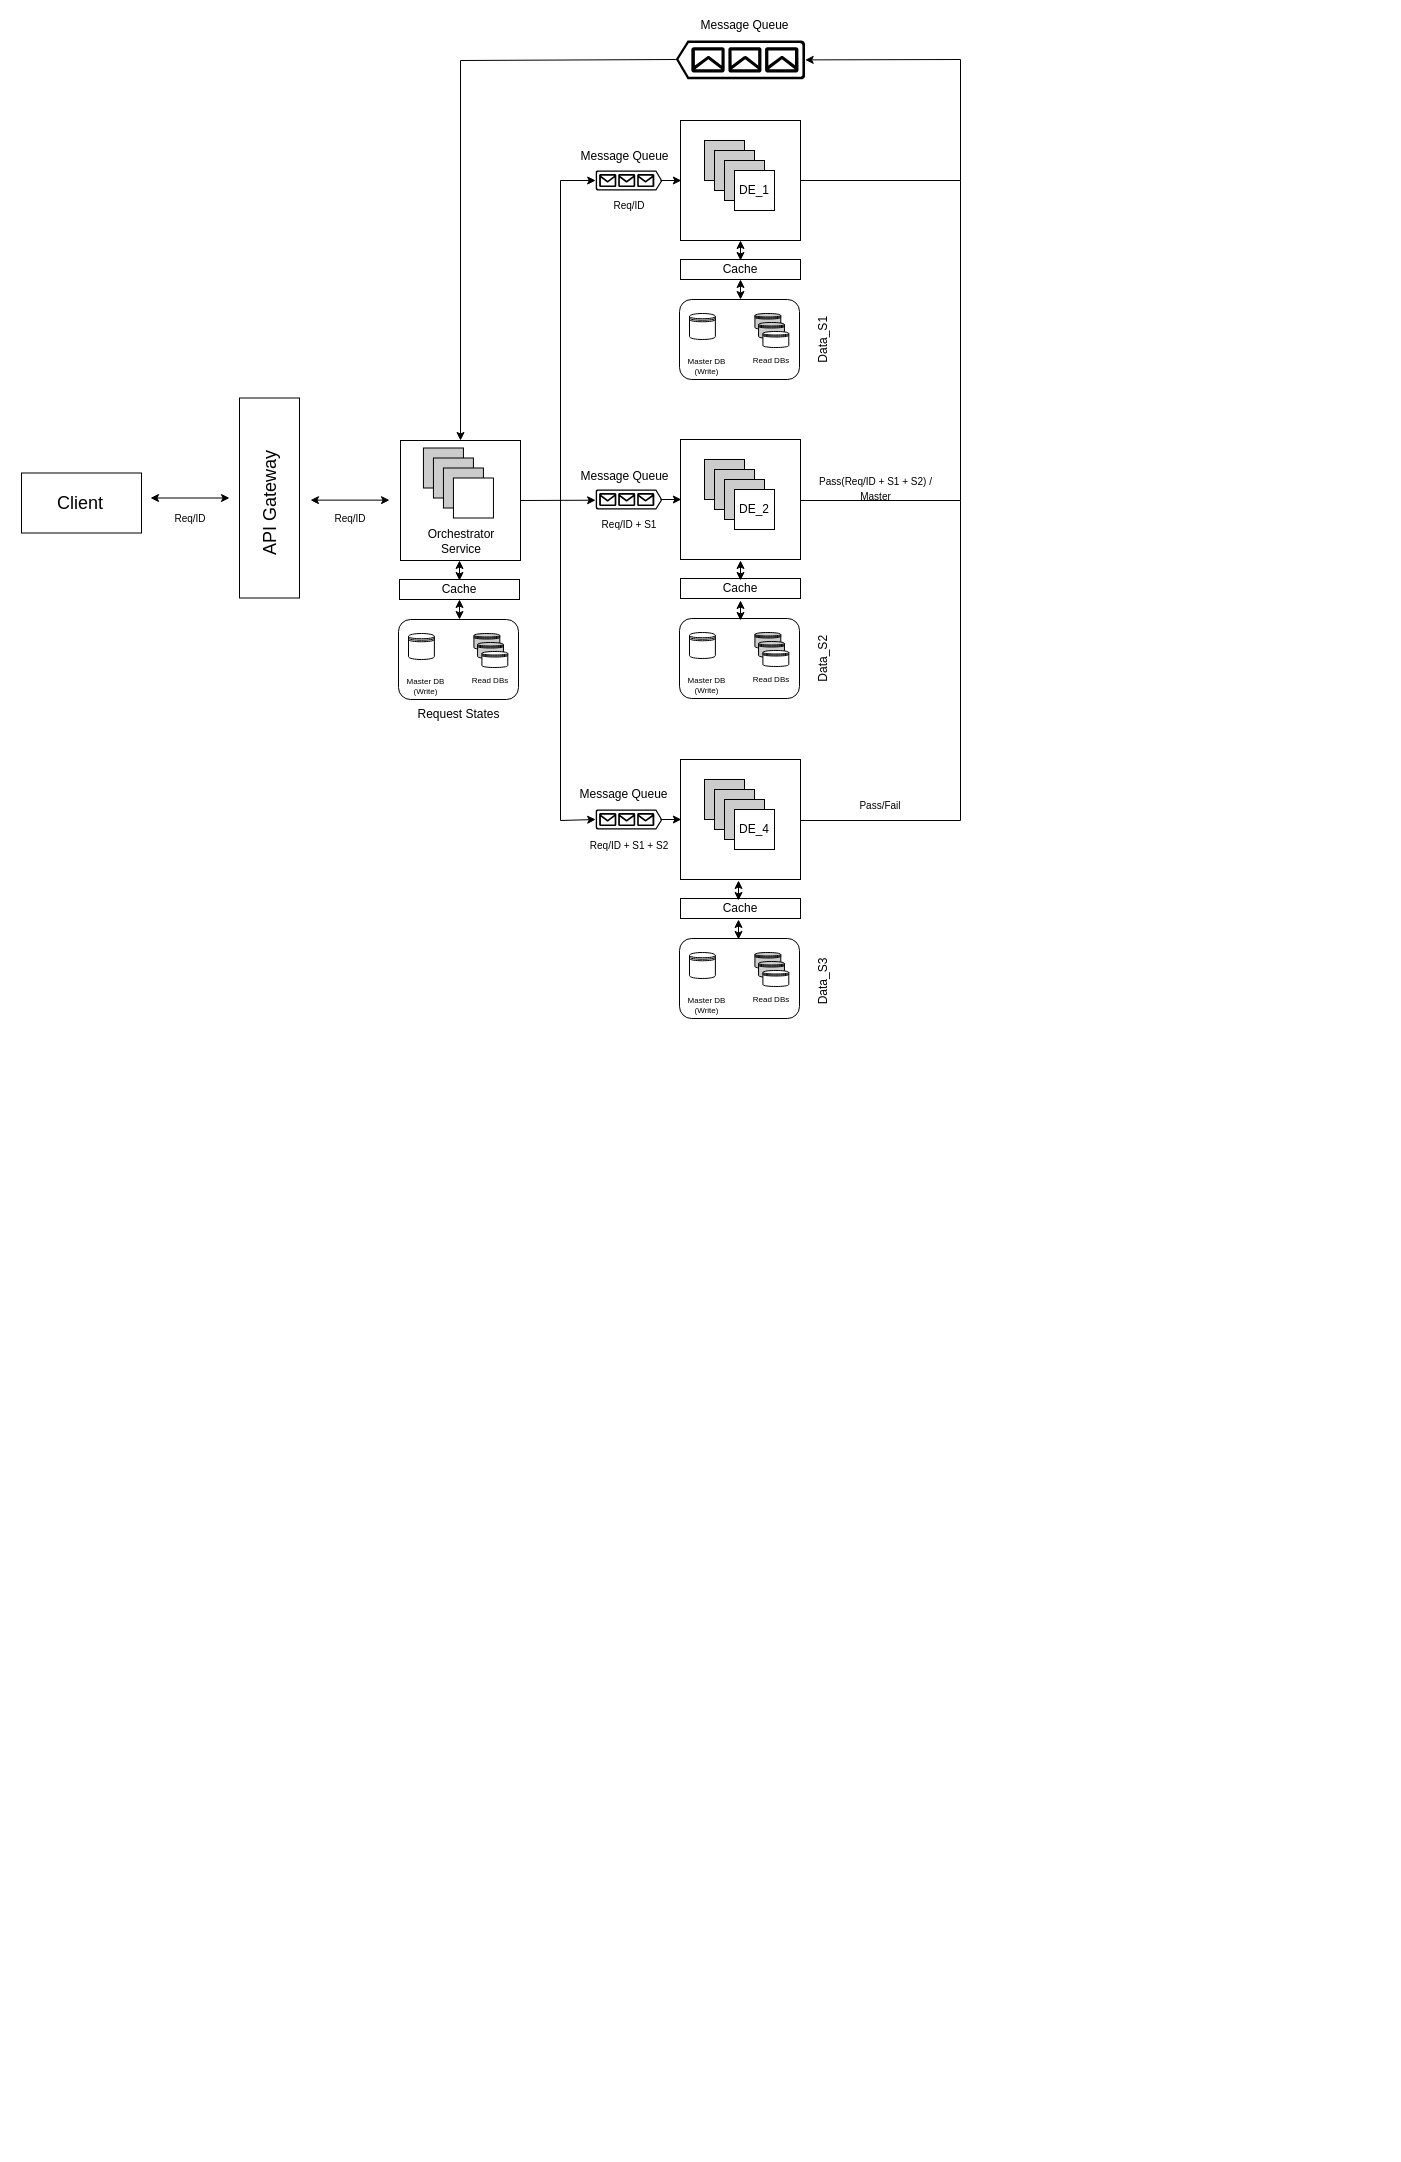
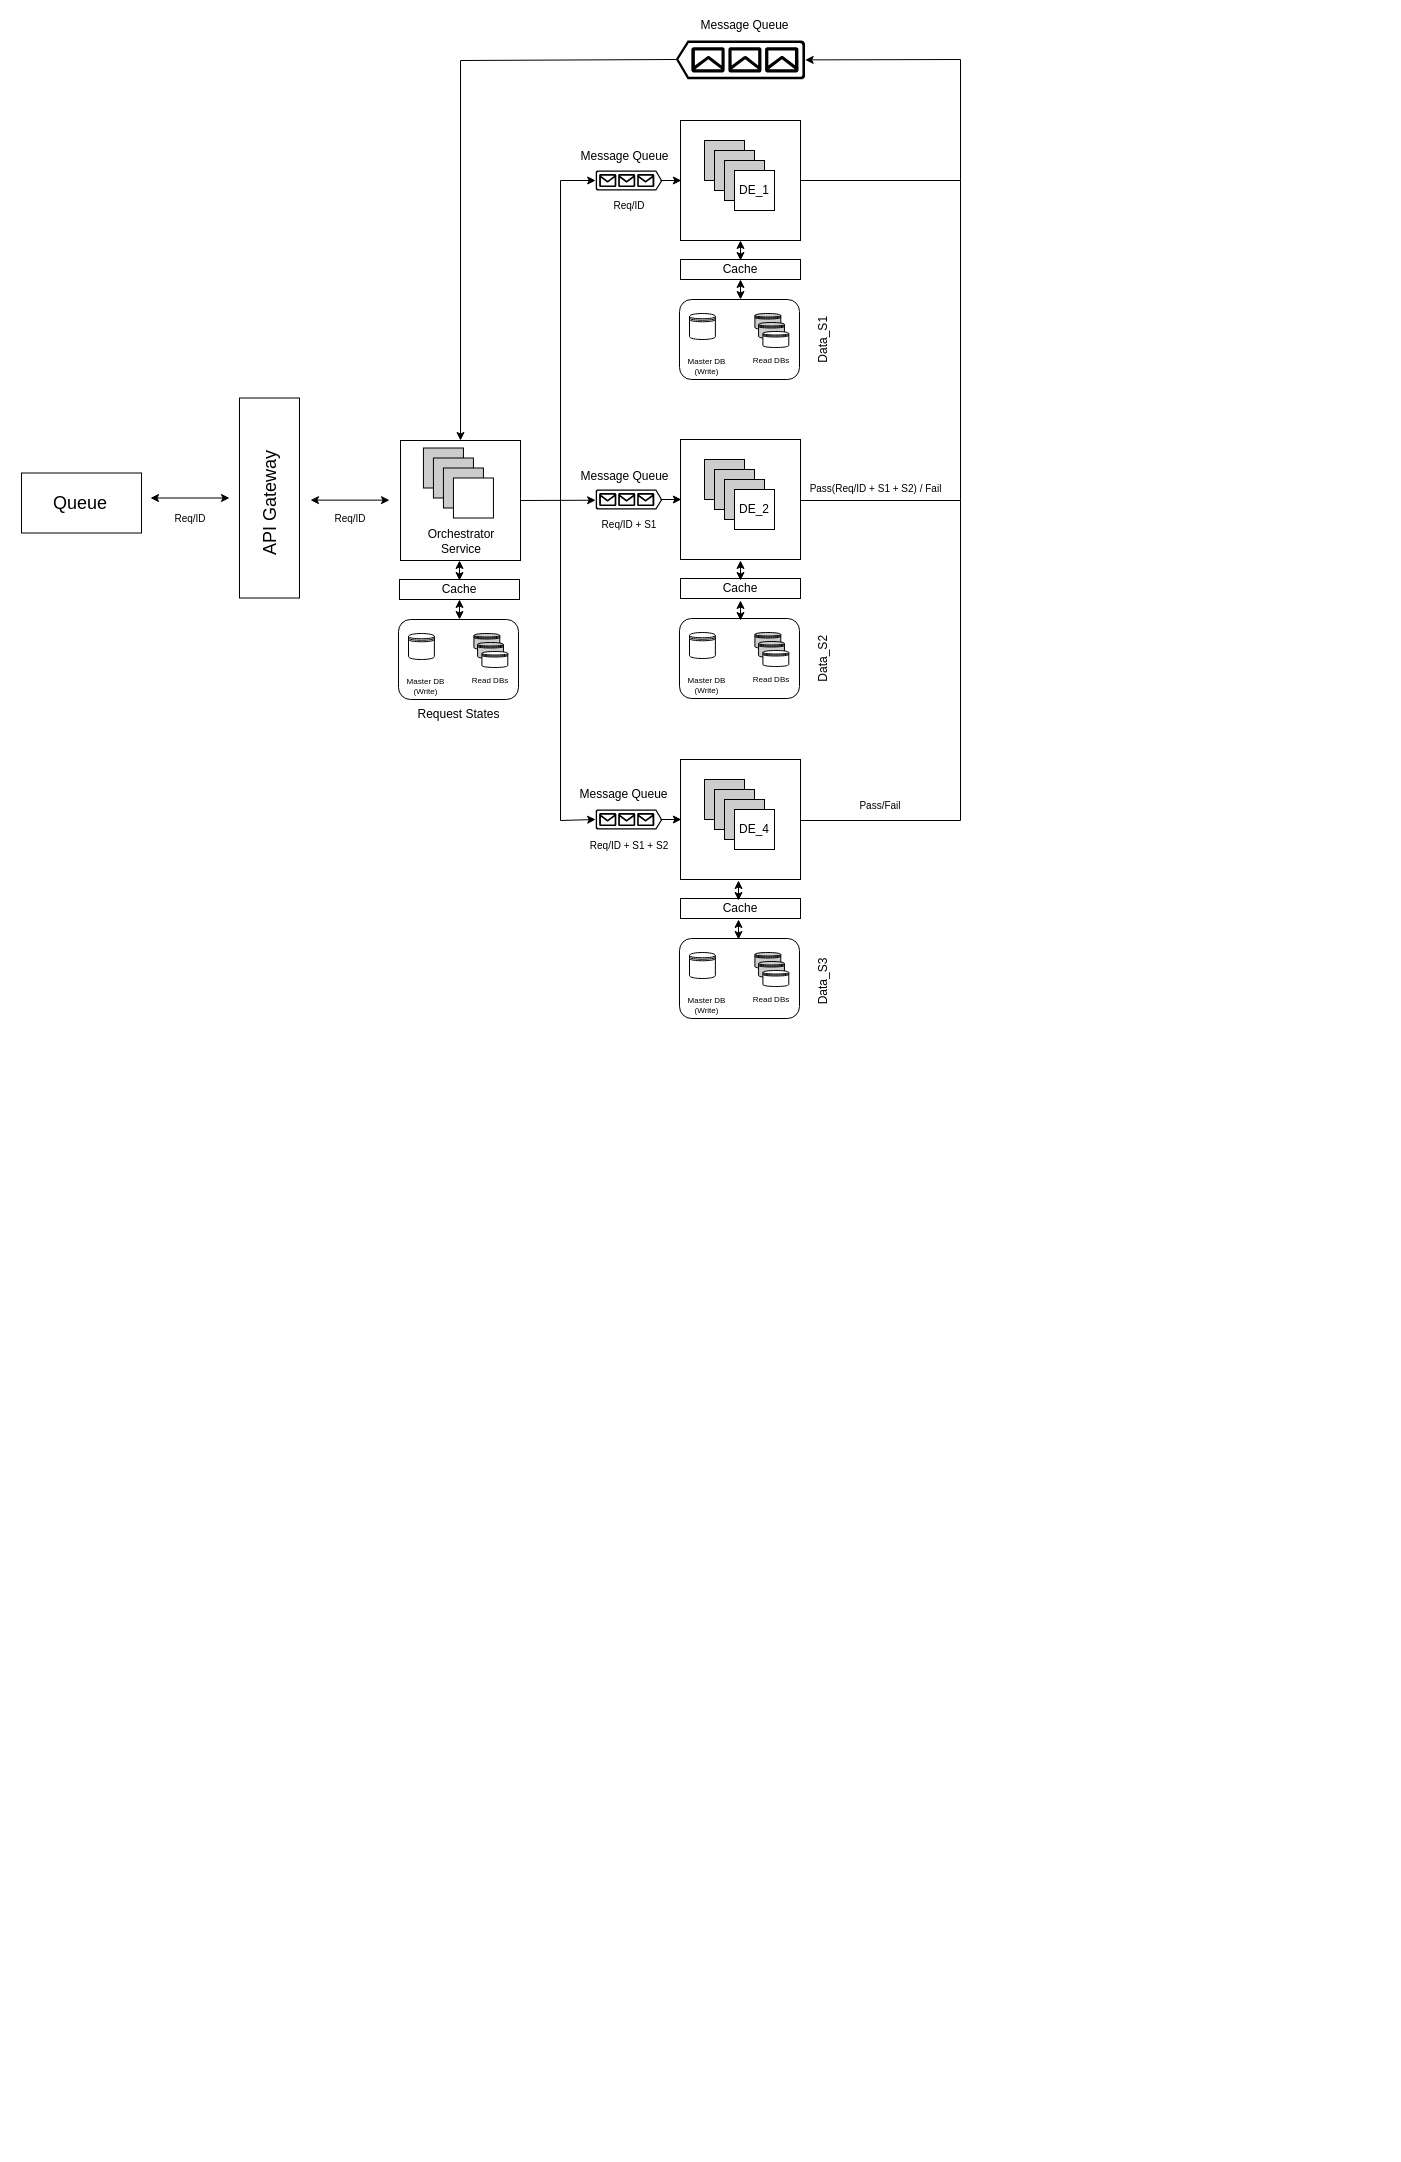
(876, 489) -> (876, 489)
(81, 504) -> (81, 504)
